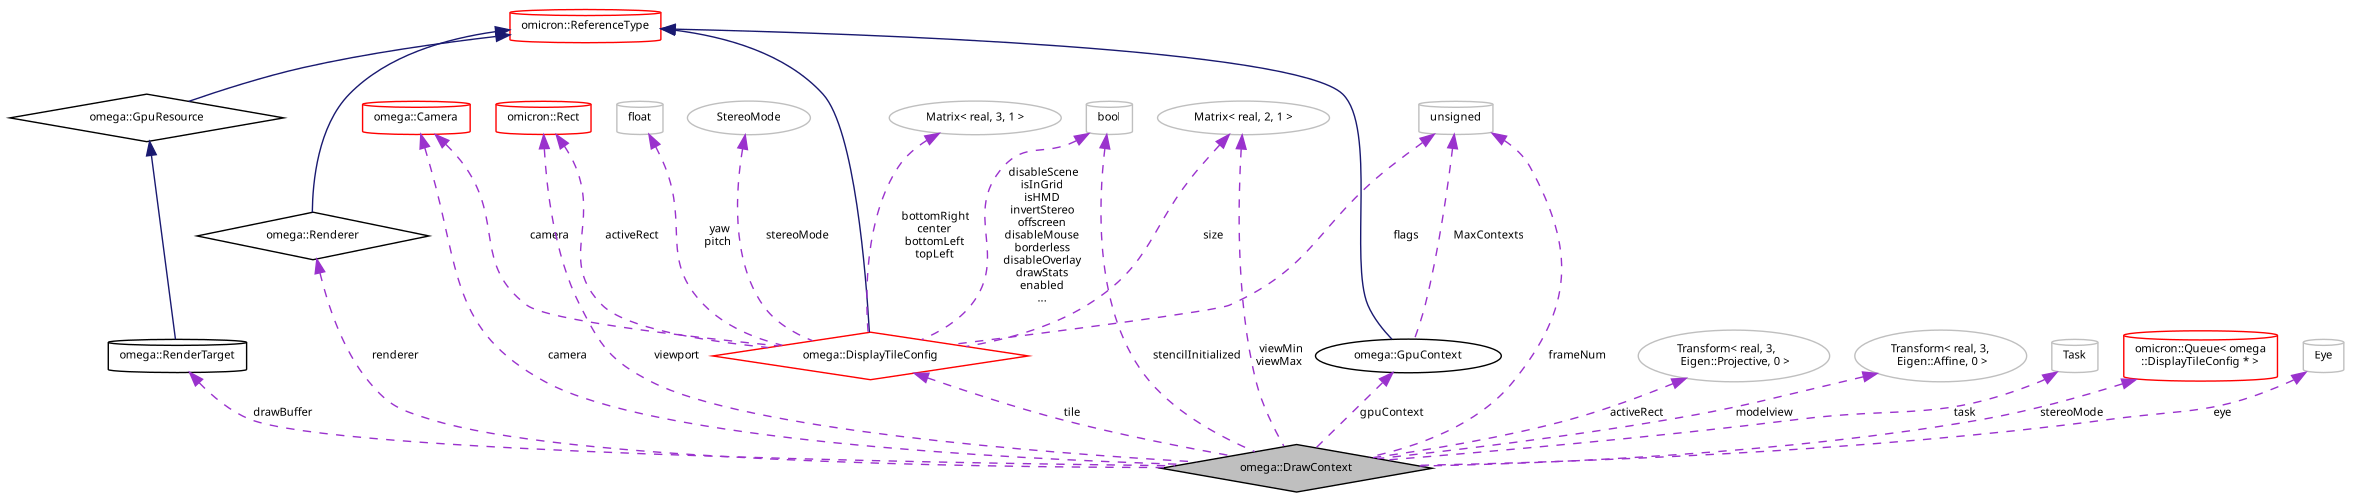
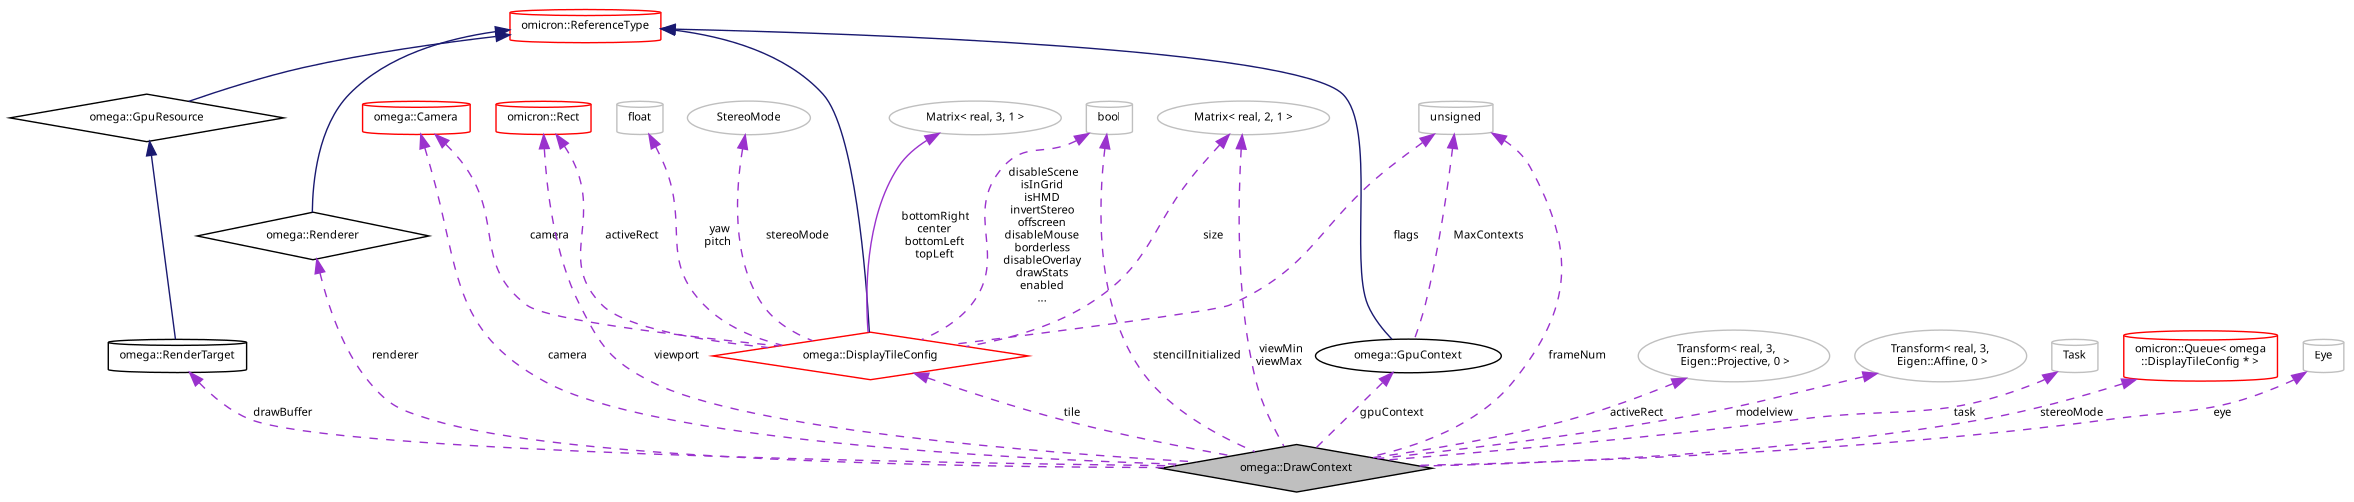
(874, 228) -> (874, 228)
